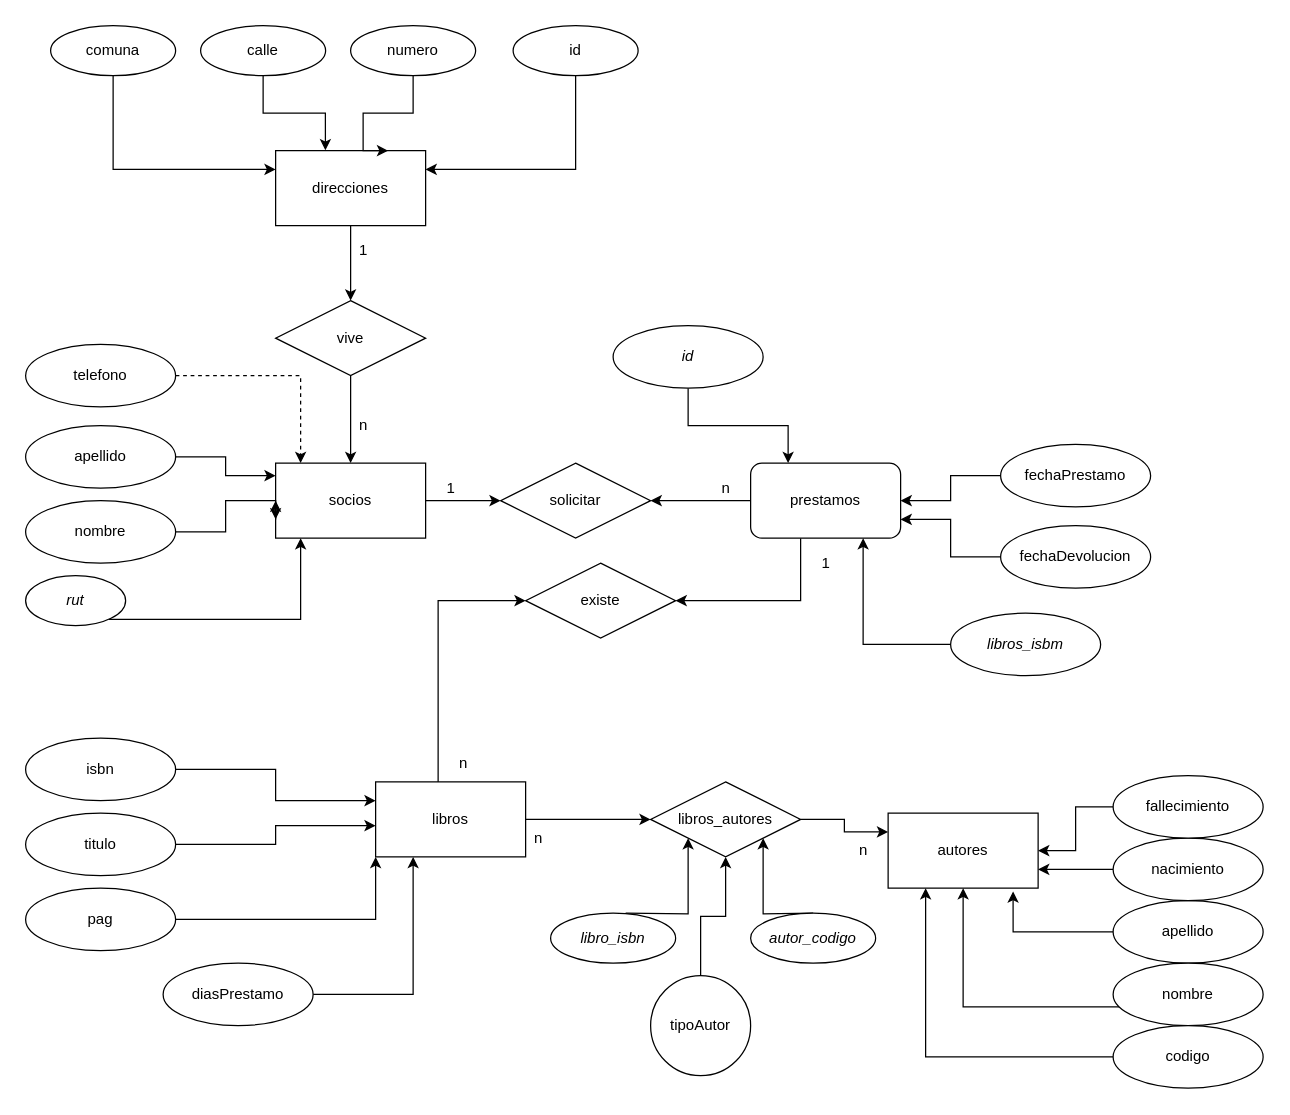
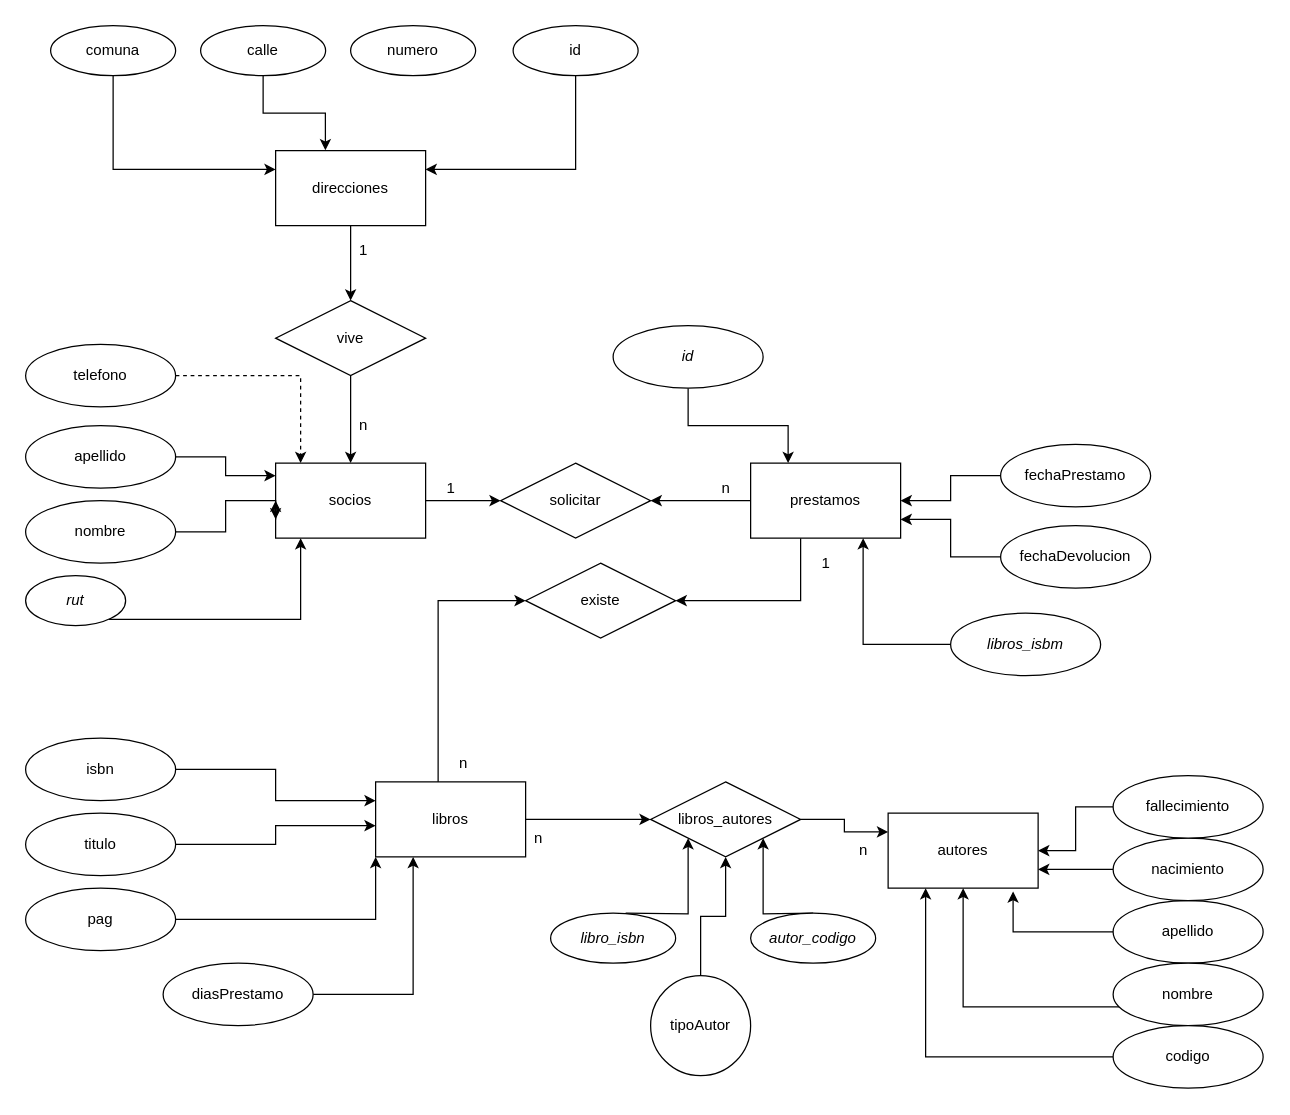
(387, 113) -> none
(826, 501) -> (826, 501)
